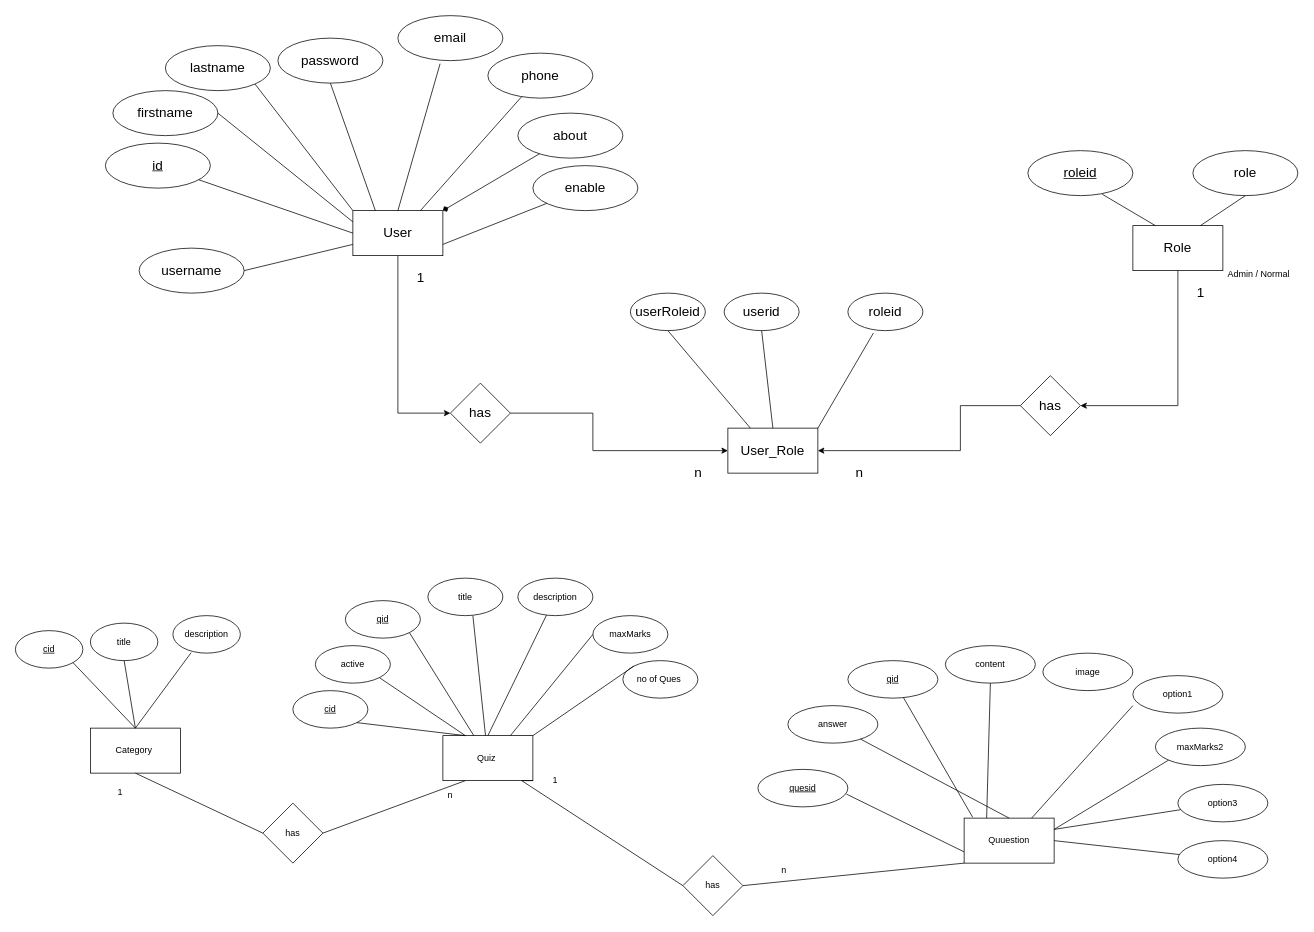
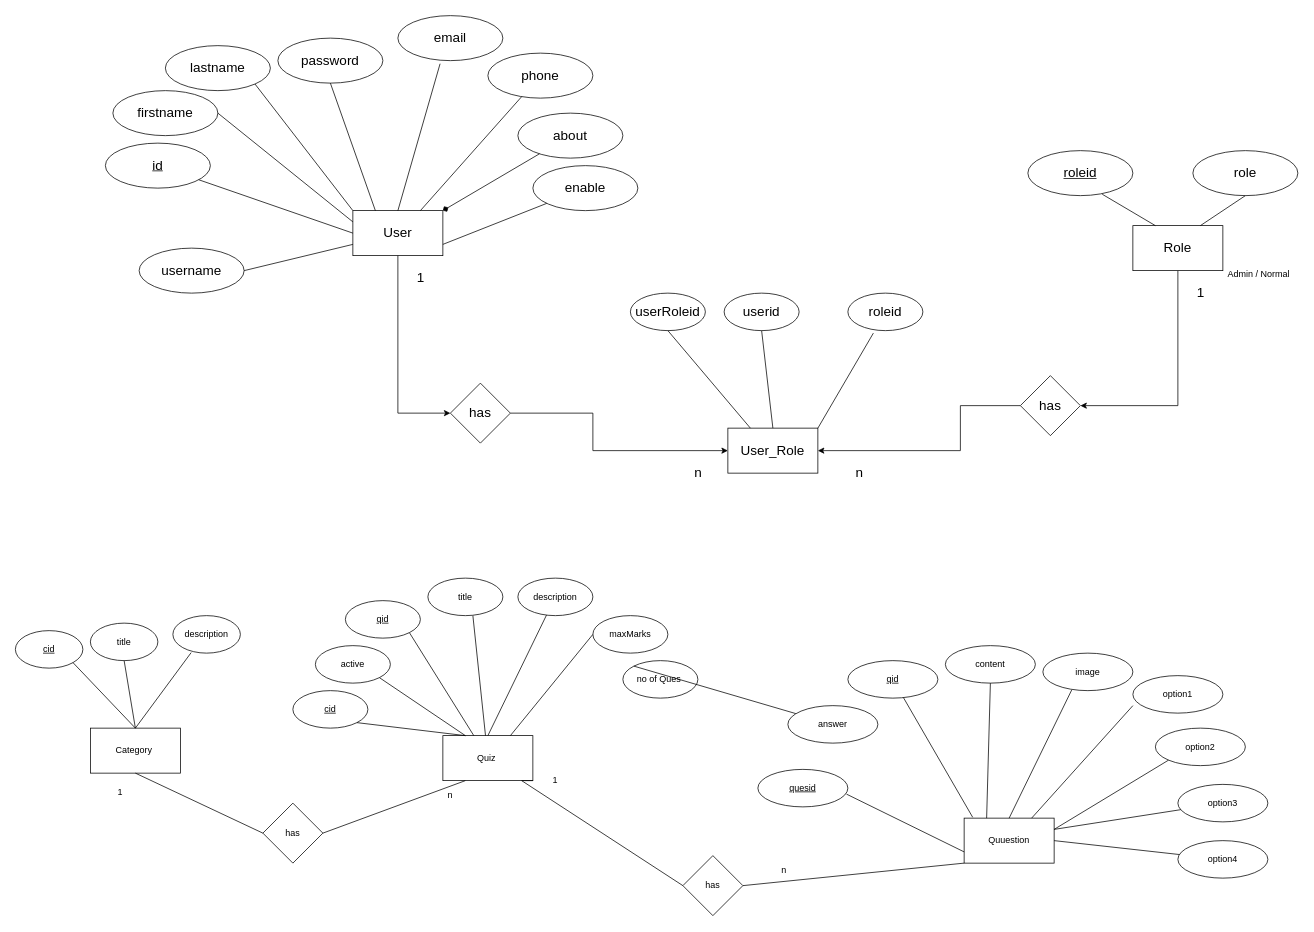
(583, 701) -> (715, 690)
(1200, 747) -> (1200, 747)
(935, 778) -> (1040, 754)
